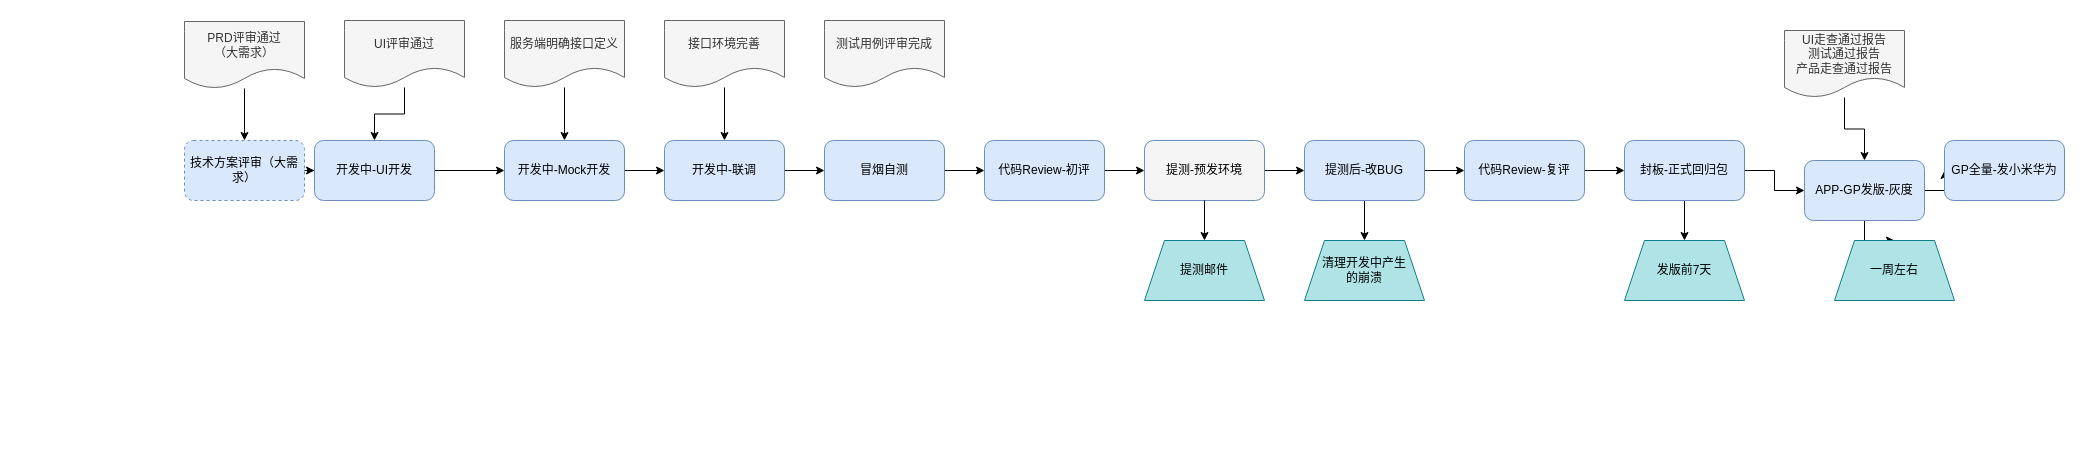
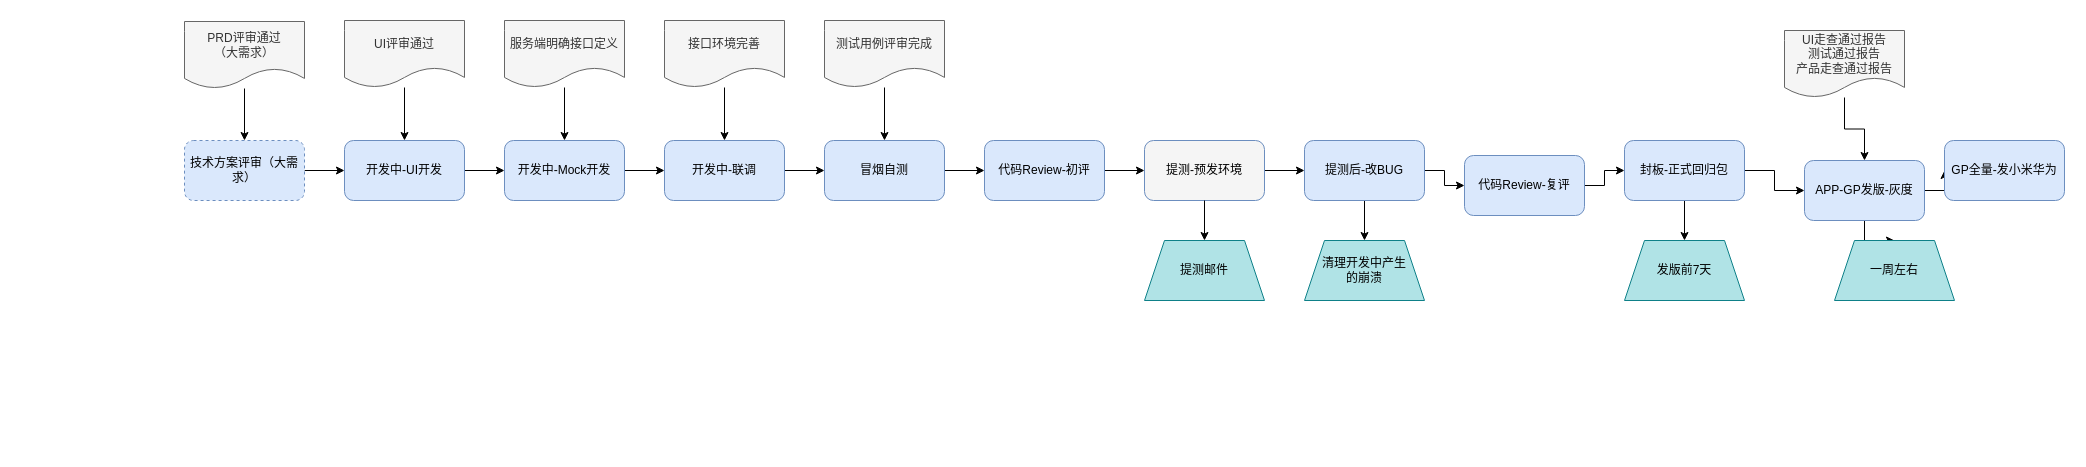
none -> (885, 111)
(375, 171) -> (405, 171)
(1525, 171) -> (1525, 186)
